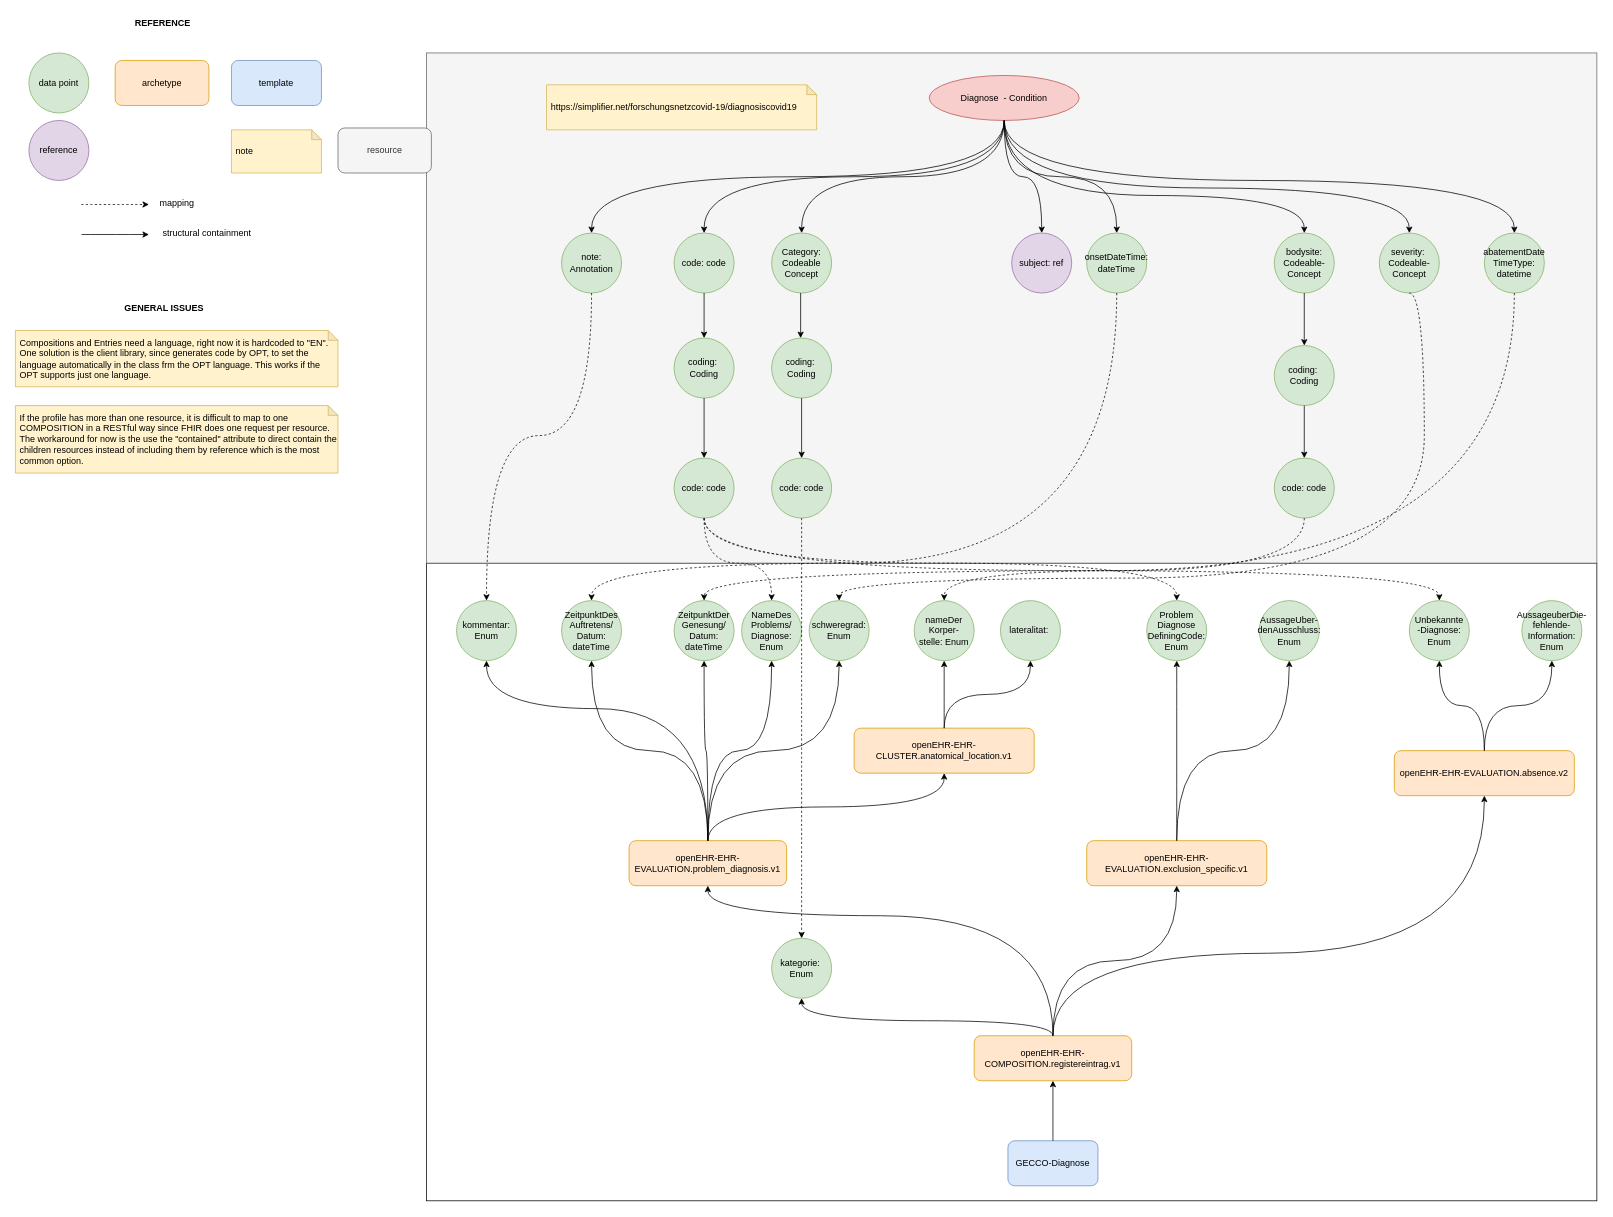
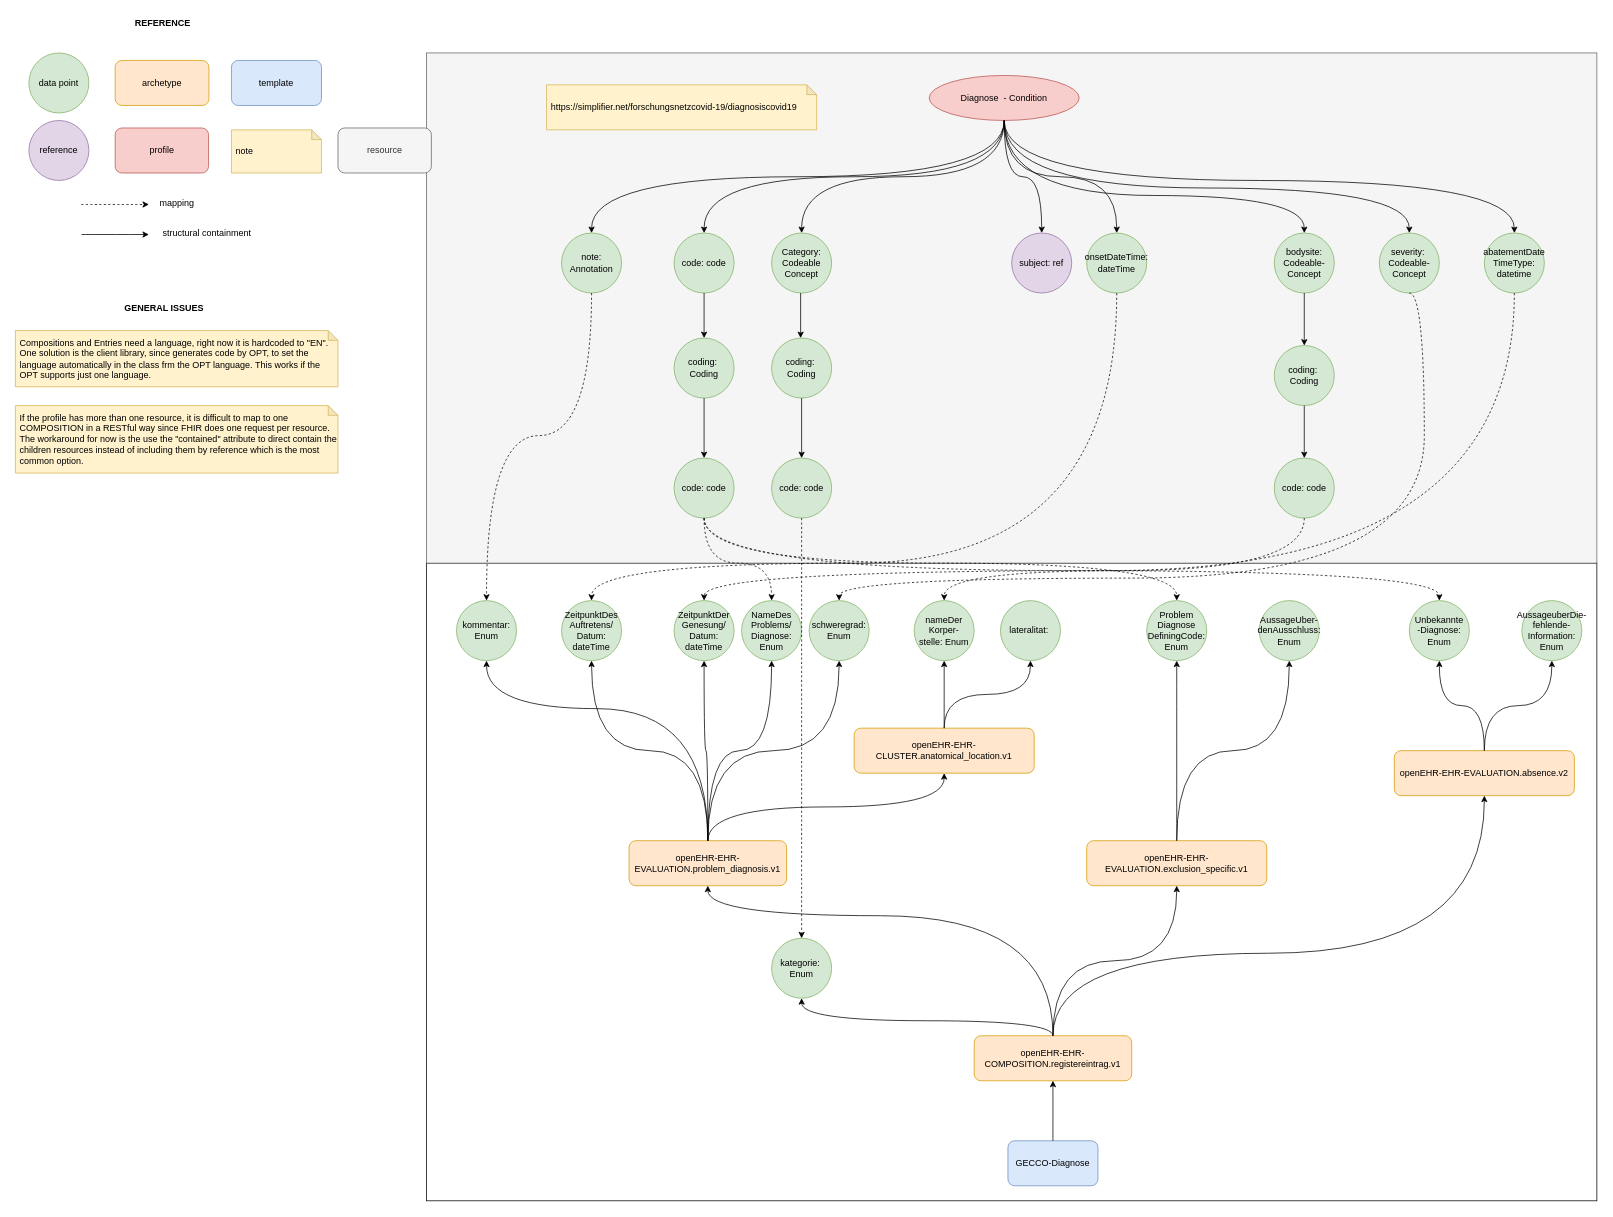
none -> (162, 150)
